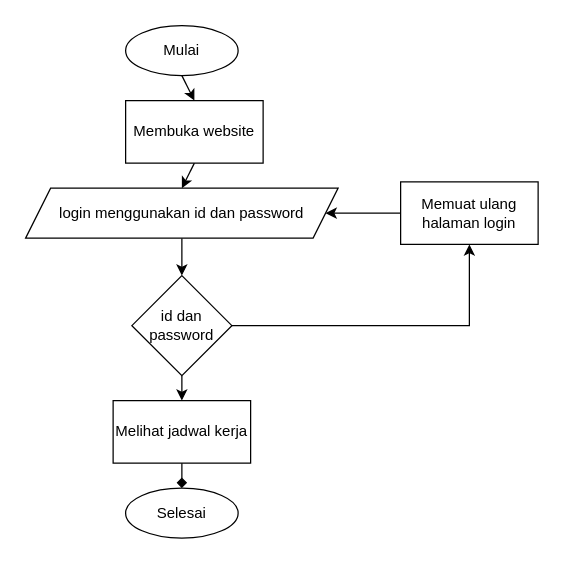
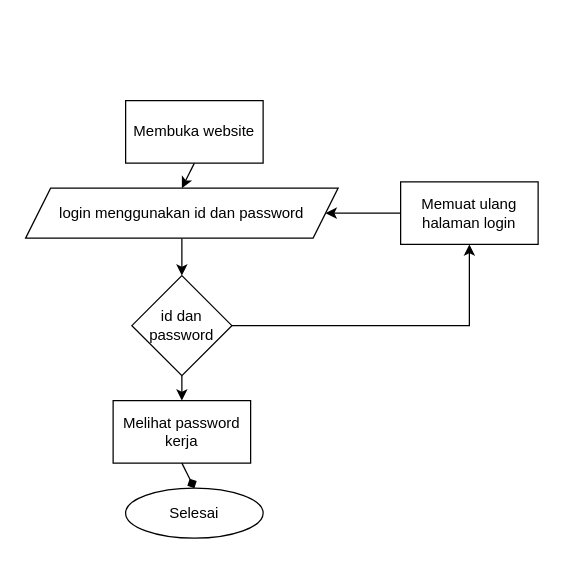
(182, 51) -> none
(186, 84) -> none
(182, 432) -> (182, 432)
(182, 513) -> (194, 513)
